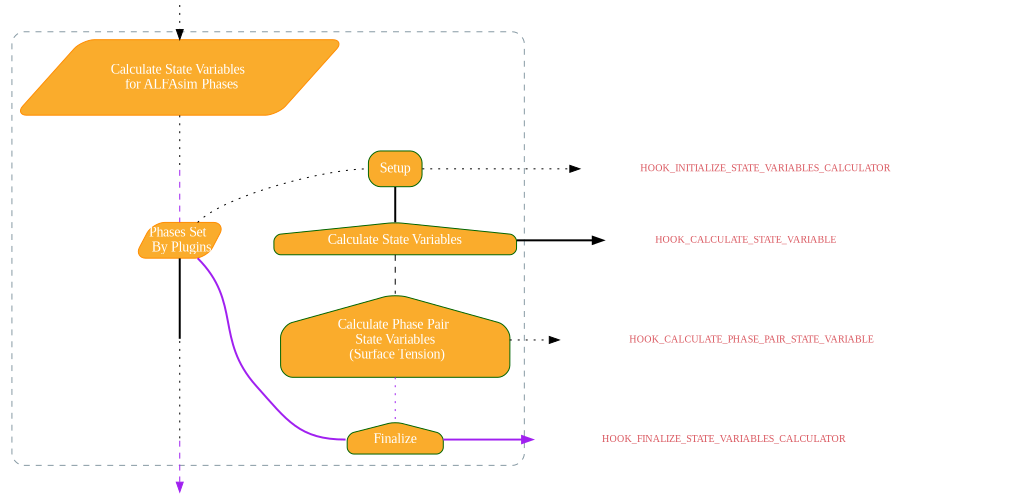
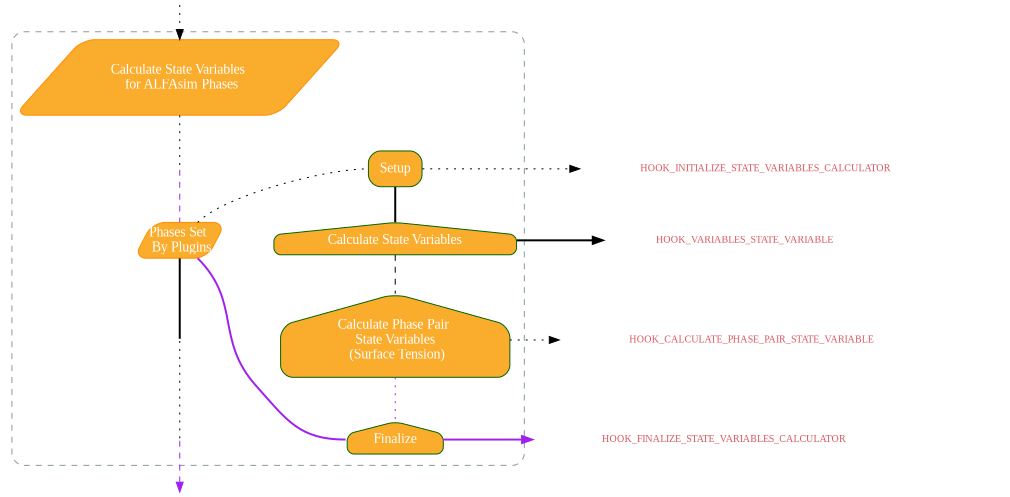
(745, 240) -> (745, 240)
